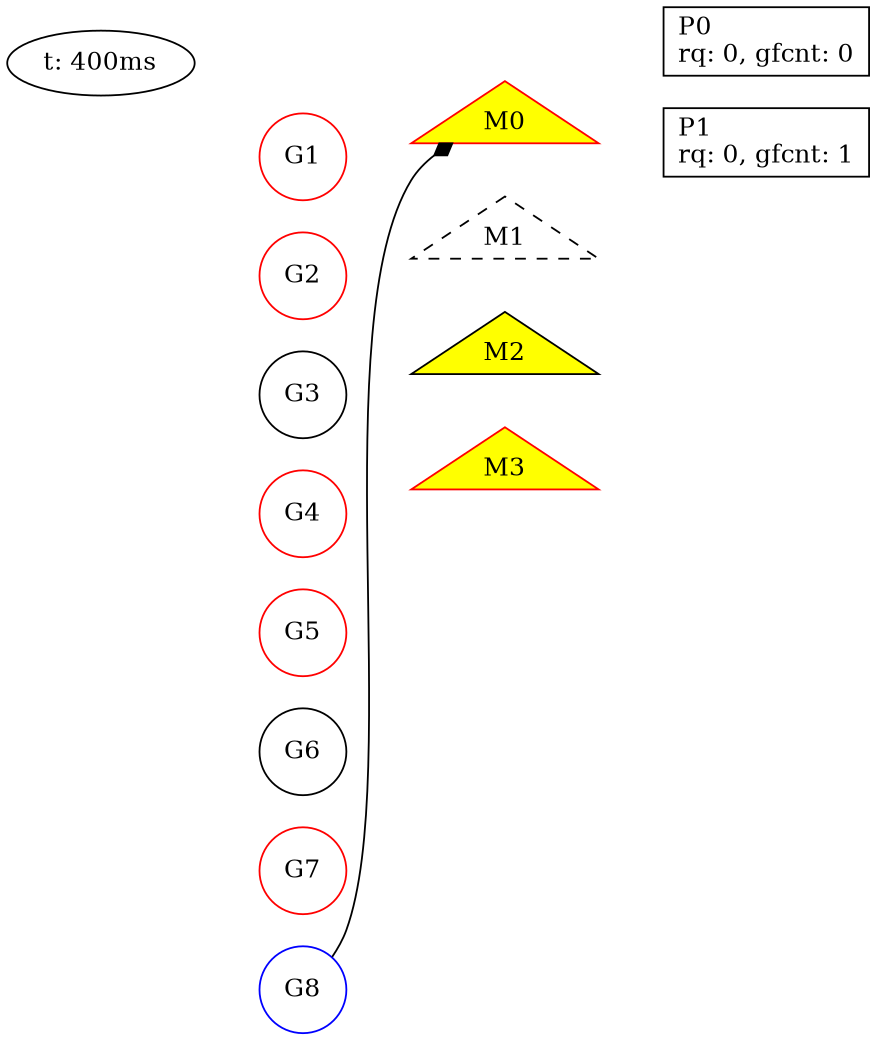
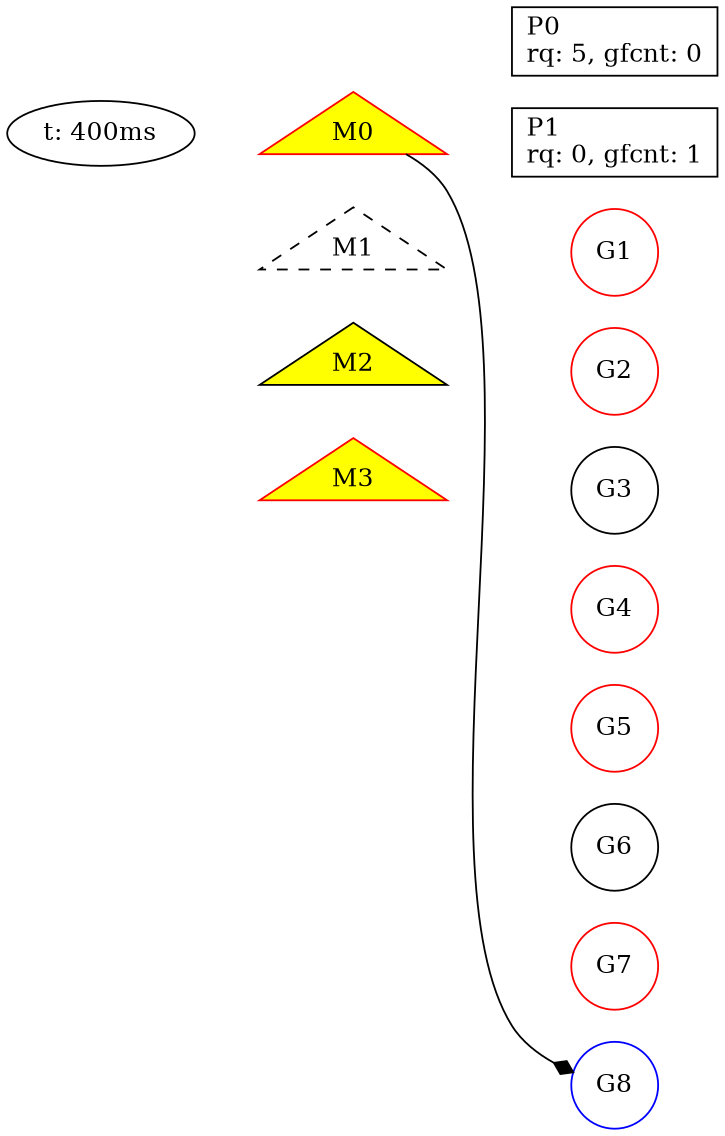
(766, 41) -> (615, 41)
(367, 551) -> (479, 609)
